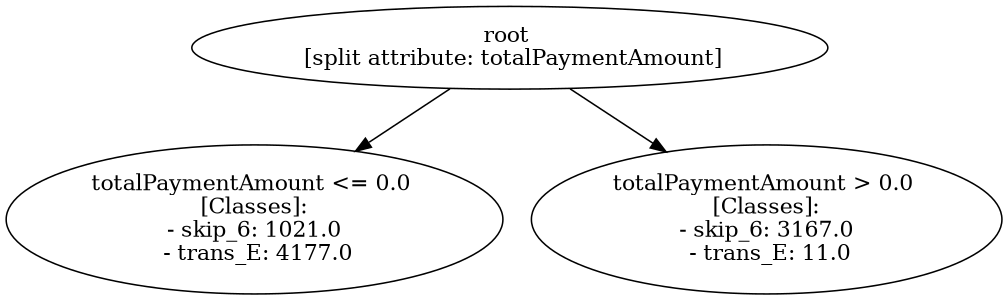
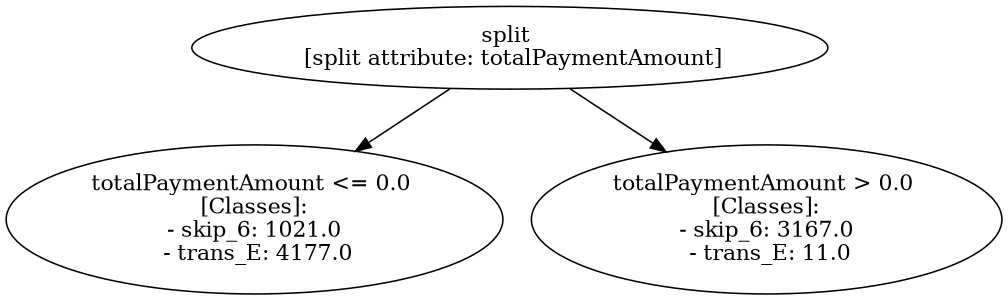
(510, 48) -> (510, 48)
